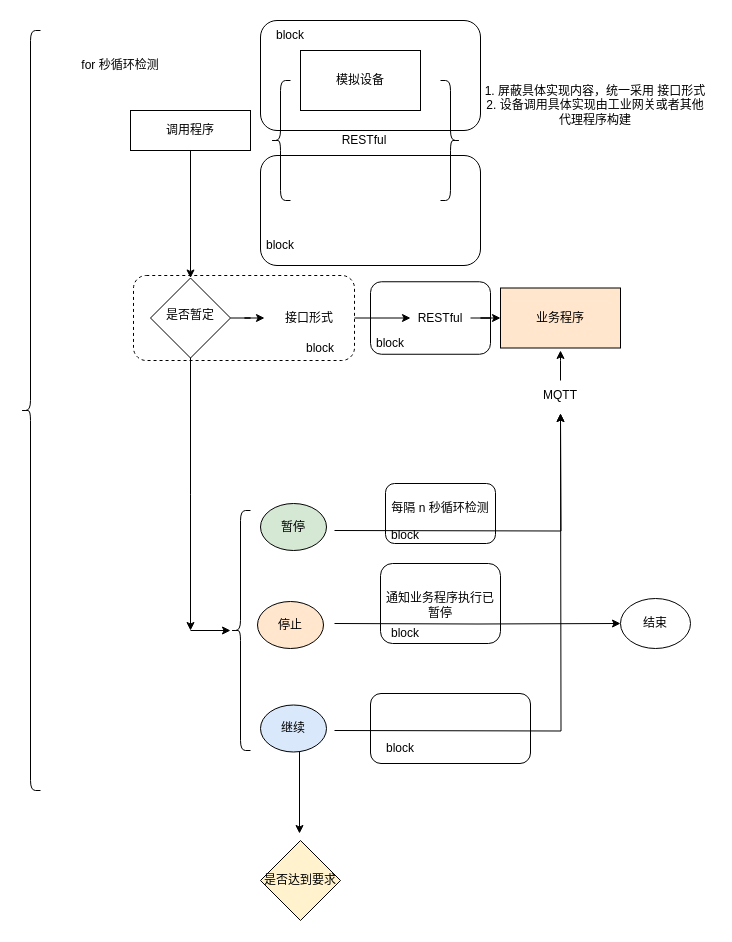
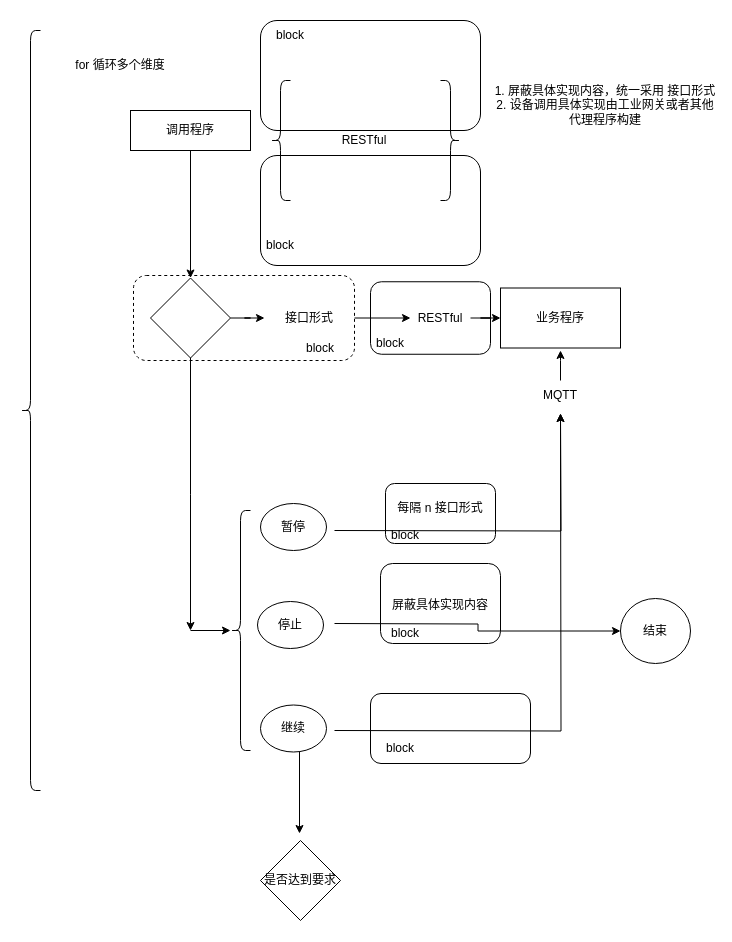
(121, 66) -> (121, 66)
(361, 81) -> none
(596, 106) -> (606, 106)
(191, 316) -> none
(561, 318) -> (561, 318)
(441, 509) -> (441, 509)
(294, 527) -> (294, 527)
(441, 606) -> (441, 606)
(656, 624) -> (656, 631)
(291, 625) -> (291, 625)
(294, 729) -> (294, 729)
(301, 881) -> (301, 881)
